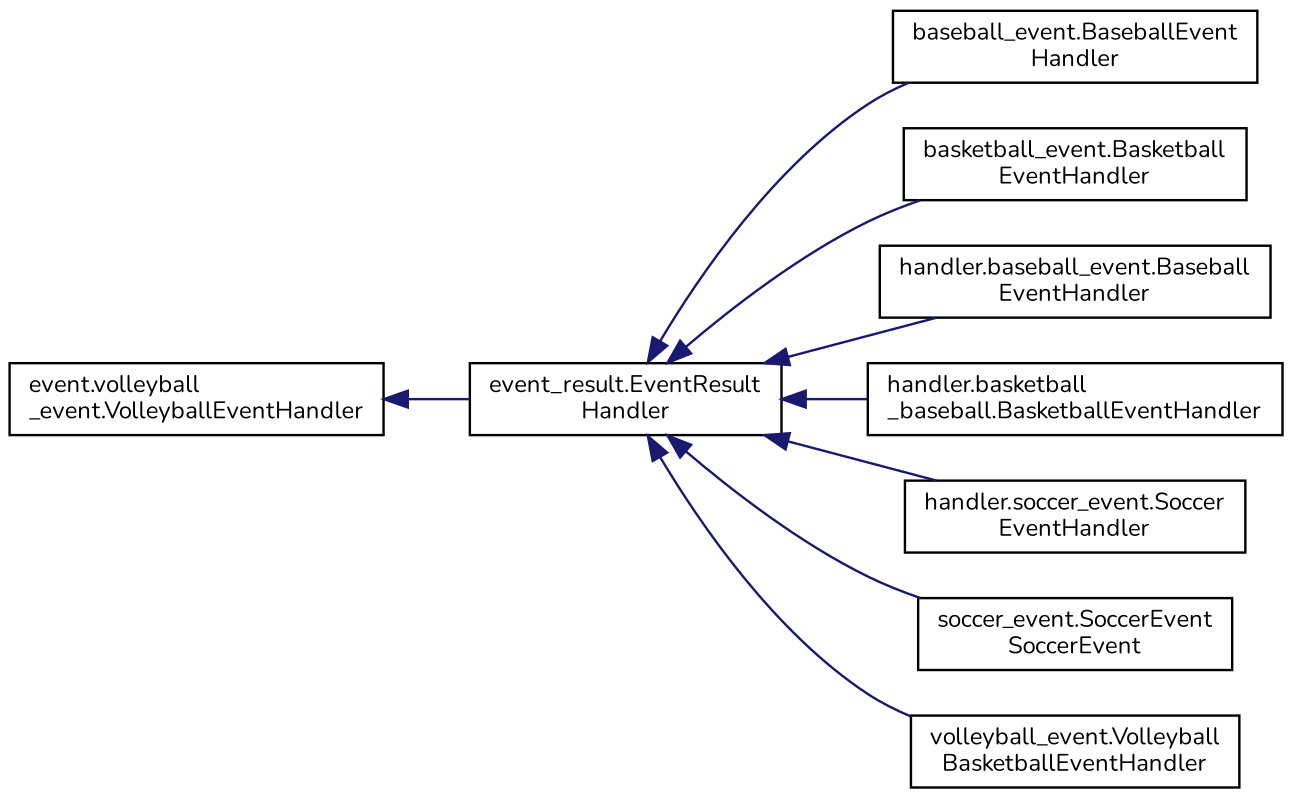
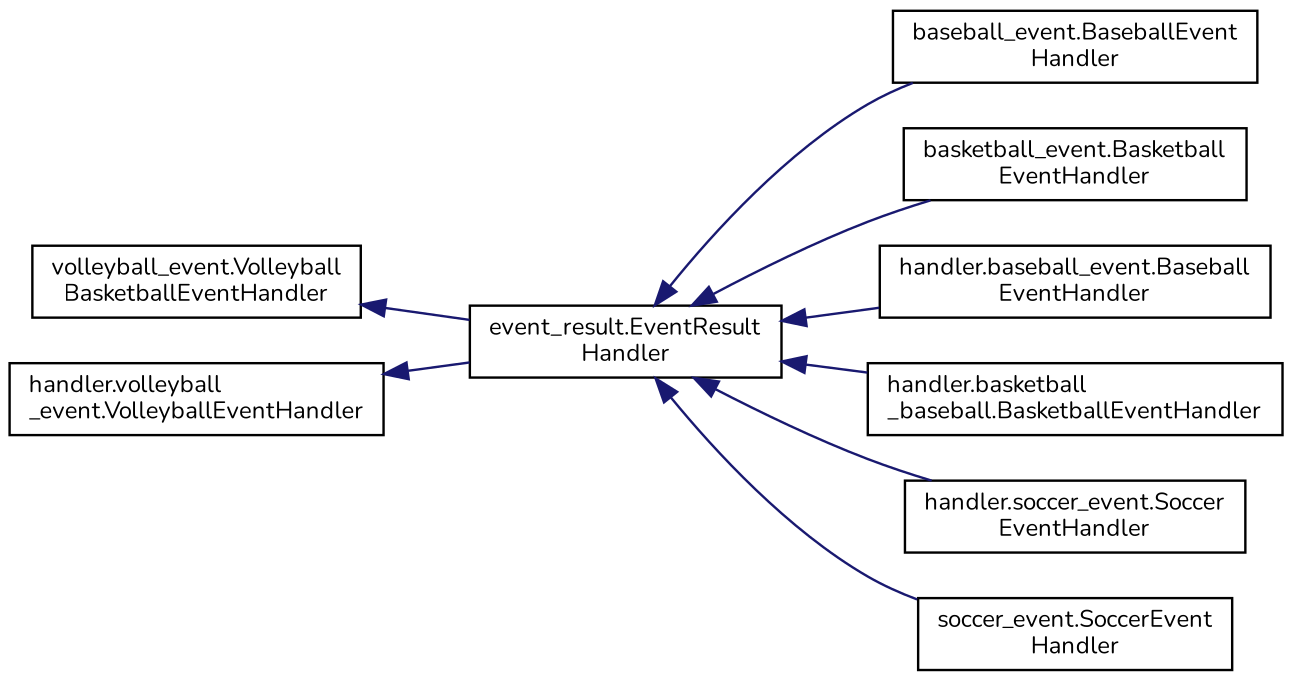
(197, 399) -> (197, 399)
(767, 605) -> (428, 314)
(1075, 634) -> (1075, 634)
